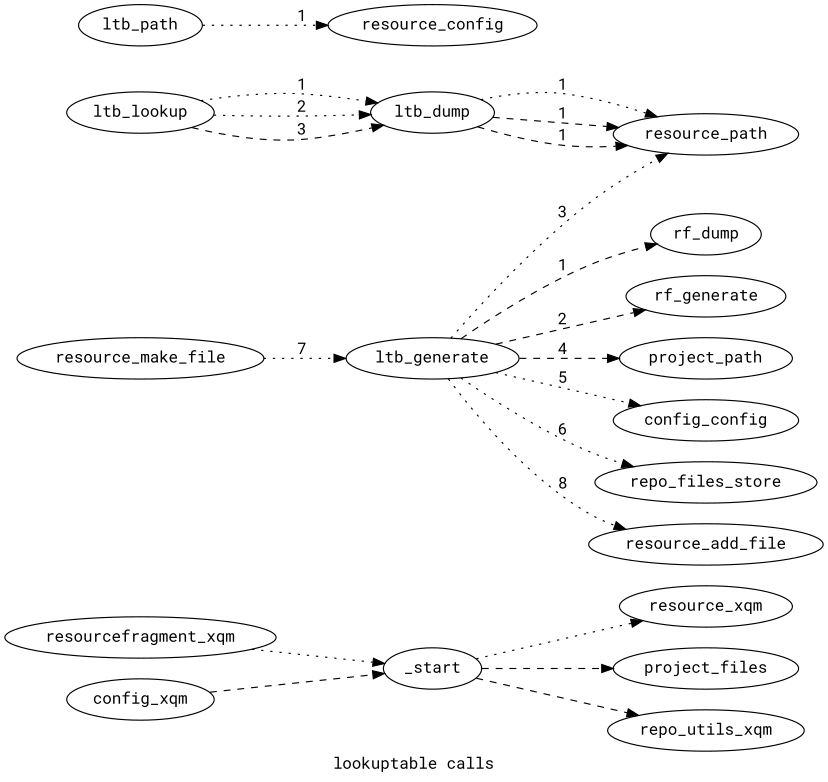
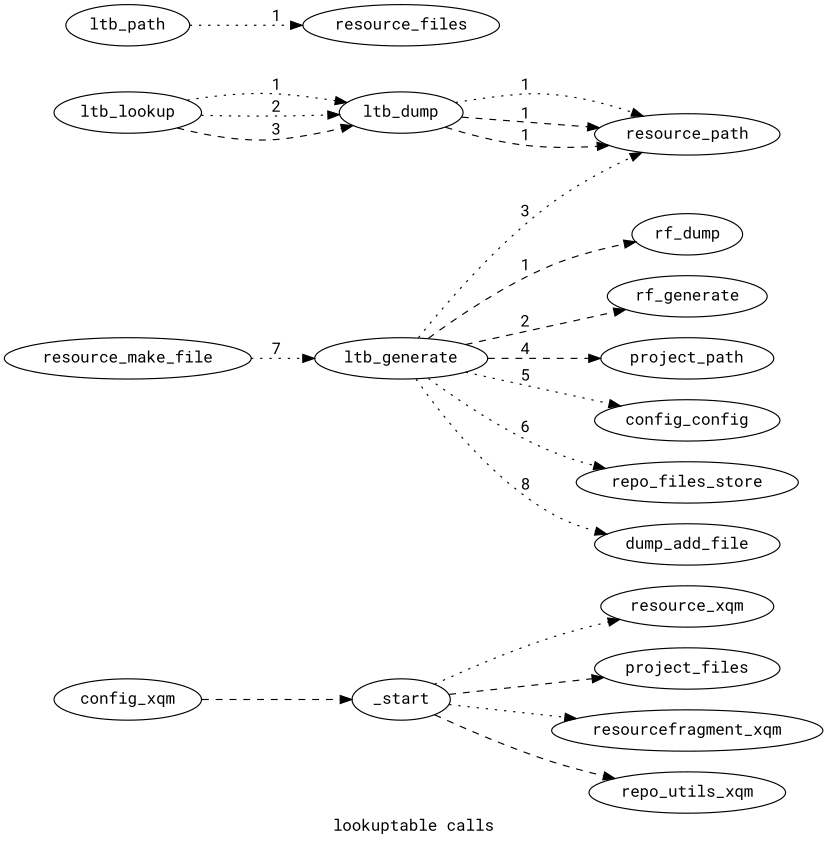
(433, 25) -> (401, 25)
(706, 544) -> (687, 544)
(312, 656) -> (507, 711)
